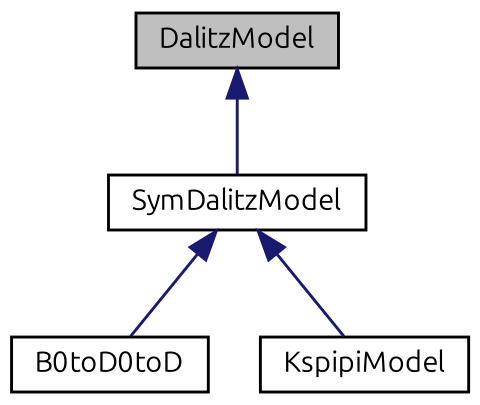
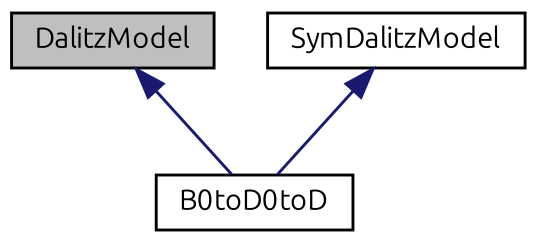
(237, 137) -> (194, 133)
(365, 365) -> none
